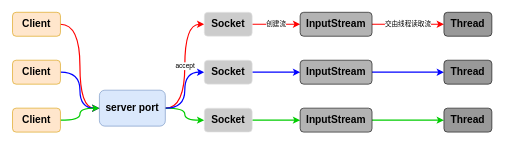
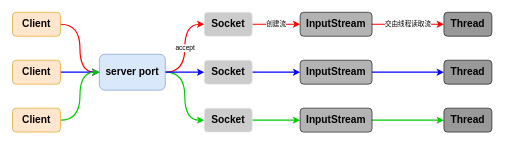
(132, 108) -> (132, 72)
